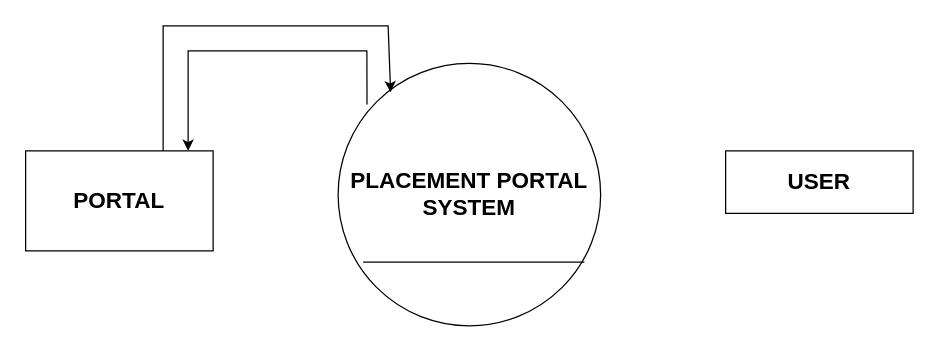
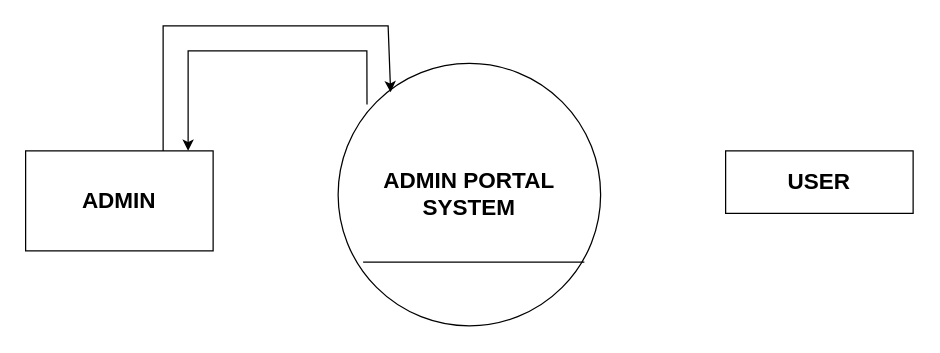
(469, 194) -> (469, 194)
(119, 201) -> (119, 201)
